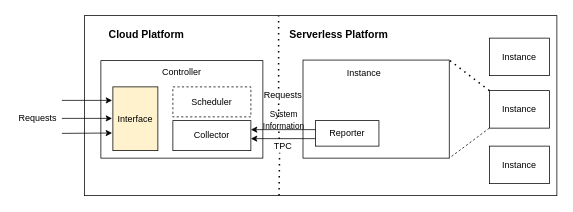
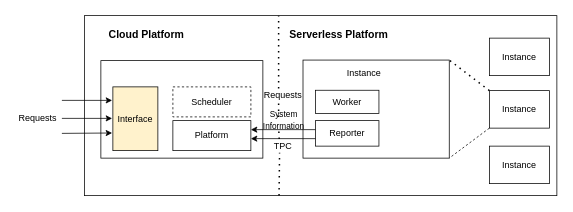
(182, 72) -> none
none -> (347, 102)
(212, 135) -> (212, 135)
